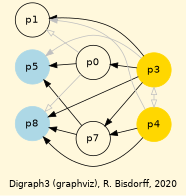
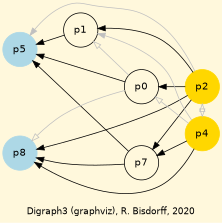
none -> (54, 39)
(154, 70) -> (202, 87)
none -> (175, 113)
